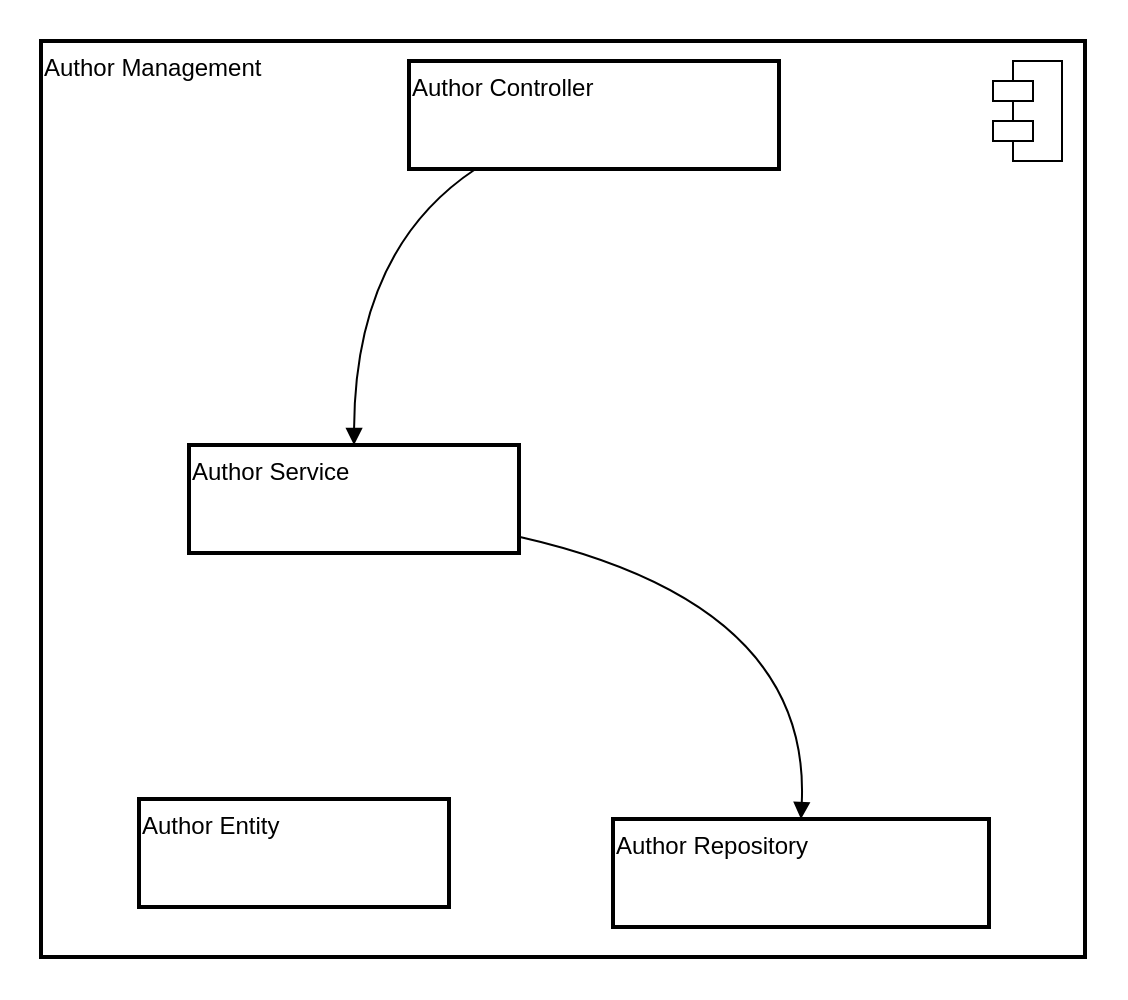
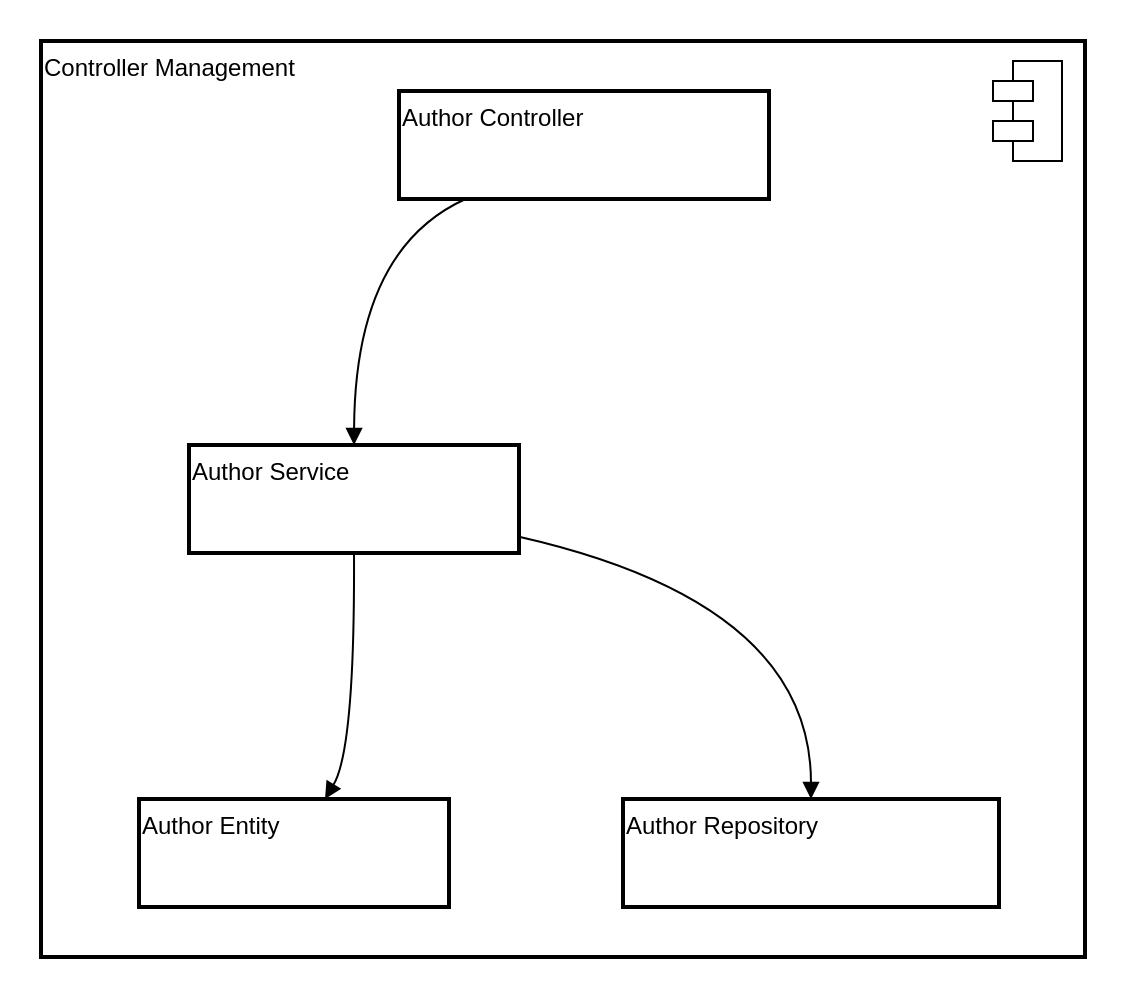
(156, 69) -> (177, 69)
(594, 115) -> (584, 145)
none -> (352, 668)
(801, 873) -> (811, 853)
